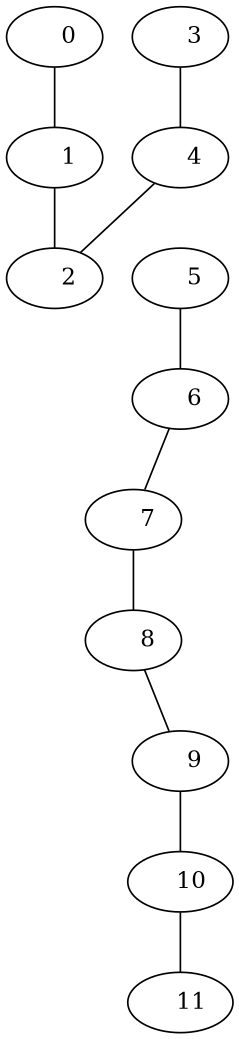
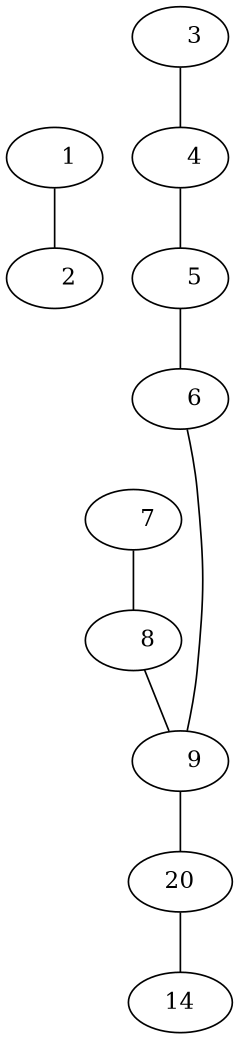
(55, 37) -> none
(117, 218) -> (180, 218)
(157, 459) -> (203, 580)
(180, 882) -> (180, 882)
(180, 1002) -> (180, 1002)
